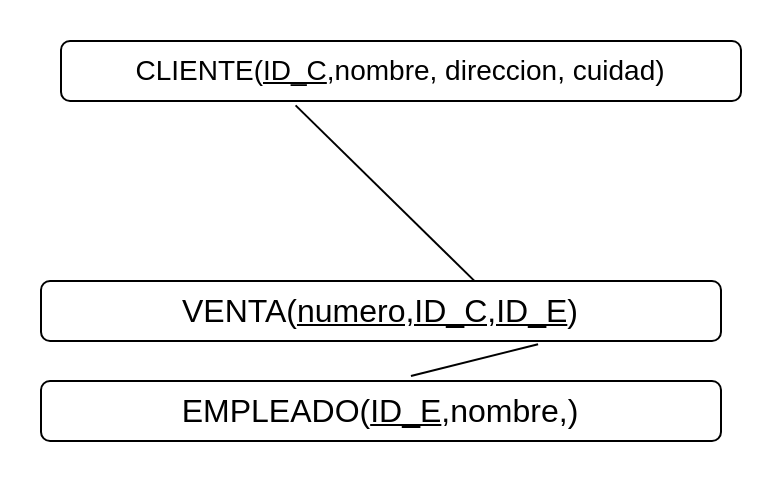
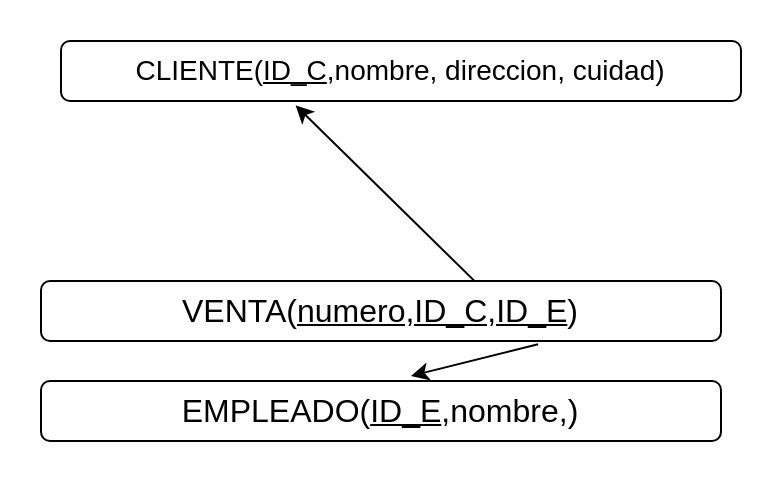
(301, 111) -> (306, 116)
(420, 374) -> (425, 372)
